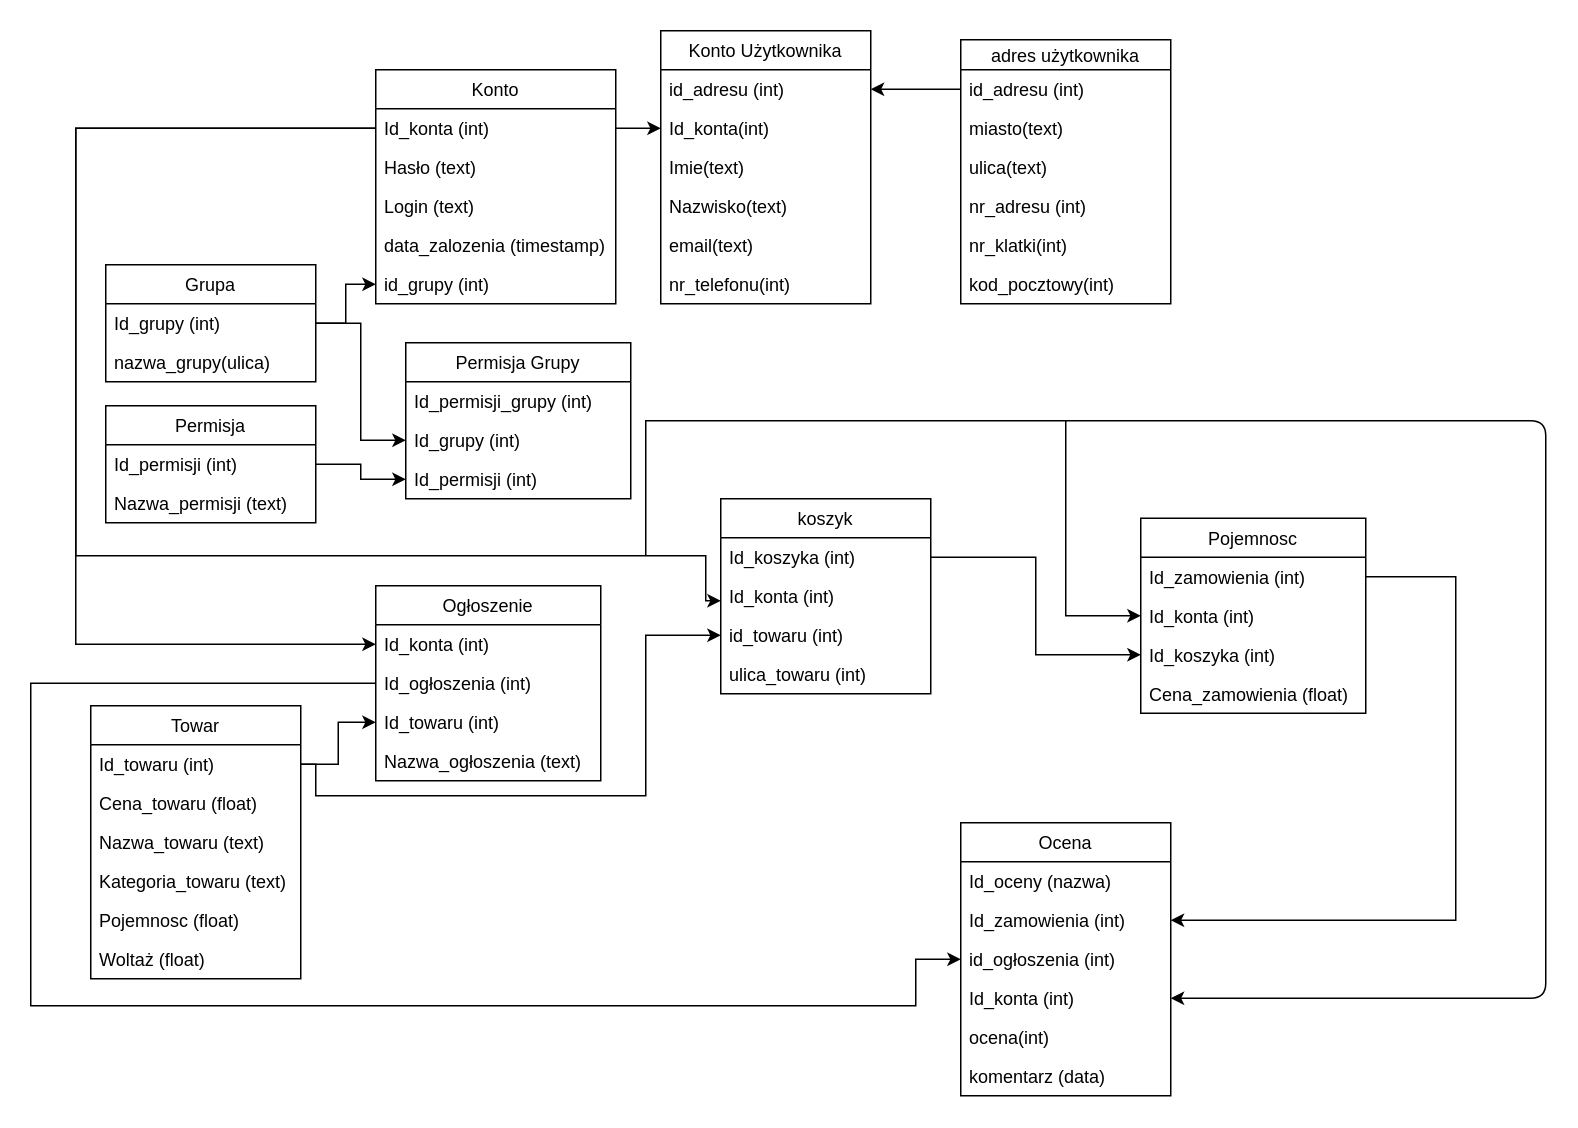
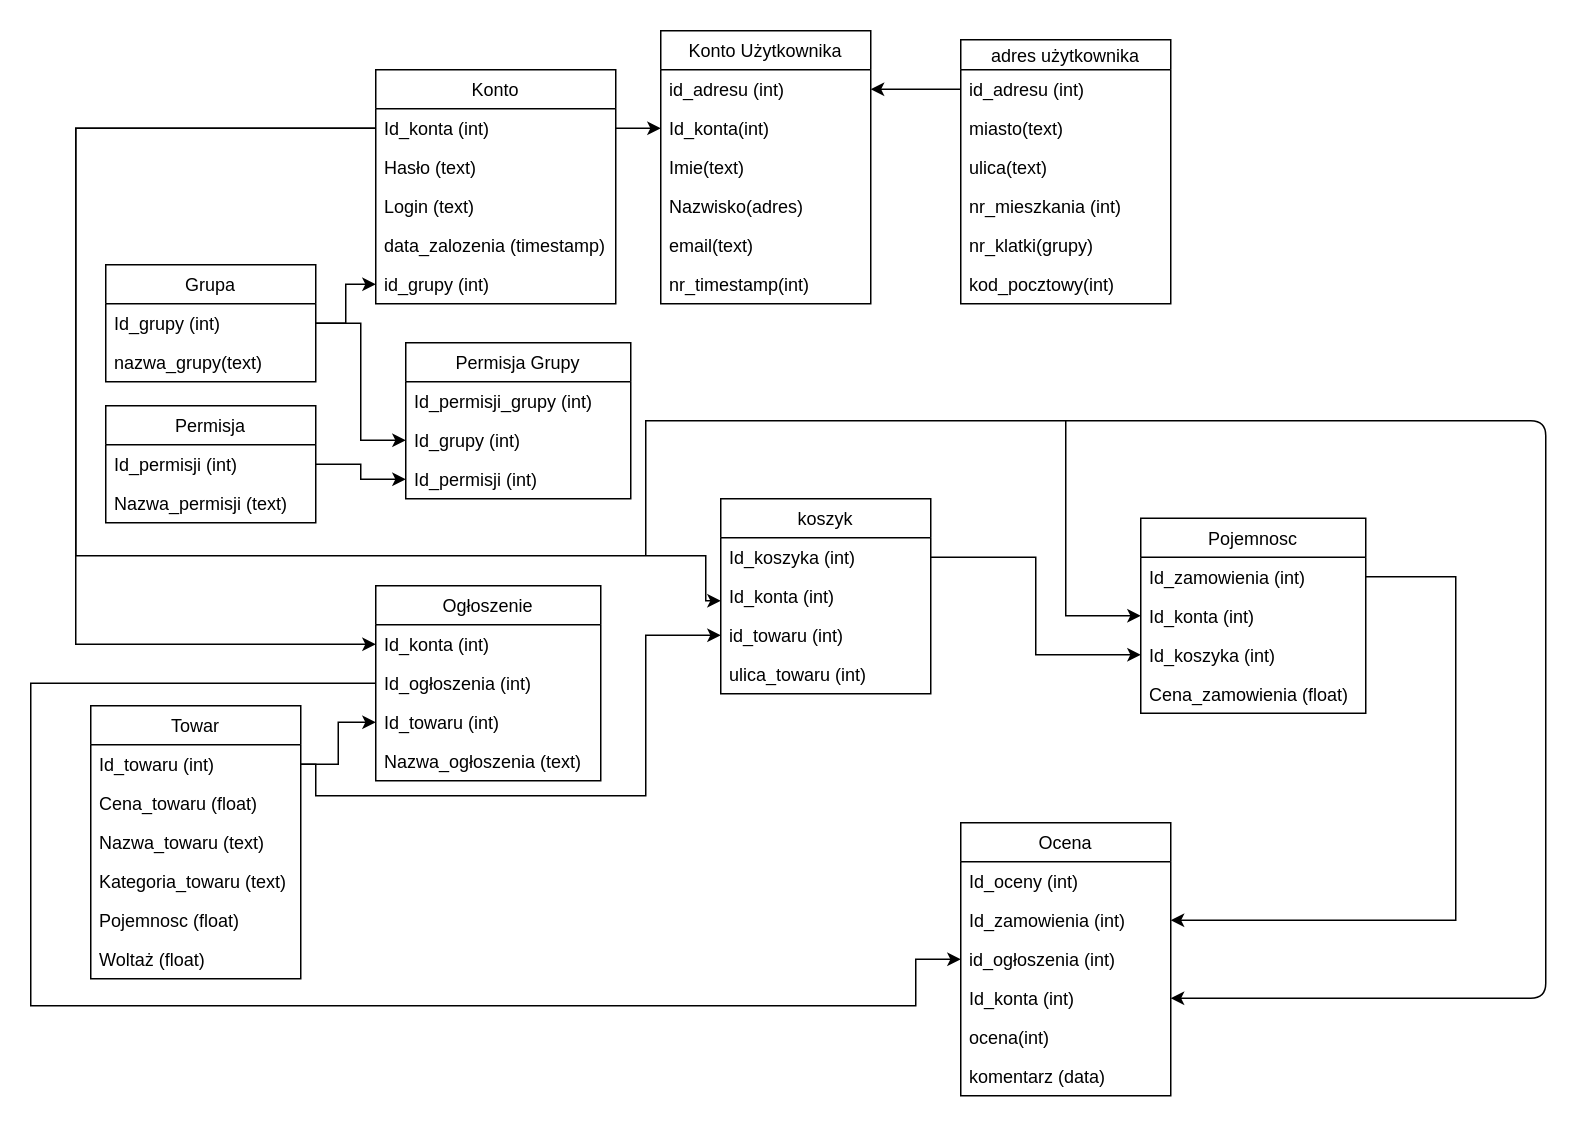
(737, 207) -> (742, 207)
(1040, 207) -> (1055, 207)
(1033, 246) -> (1045, 246)
(745, 285) -> (750, 285)
(200, 363) -> (200, 363)
(1047, 882) -> (1035, 882)
